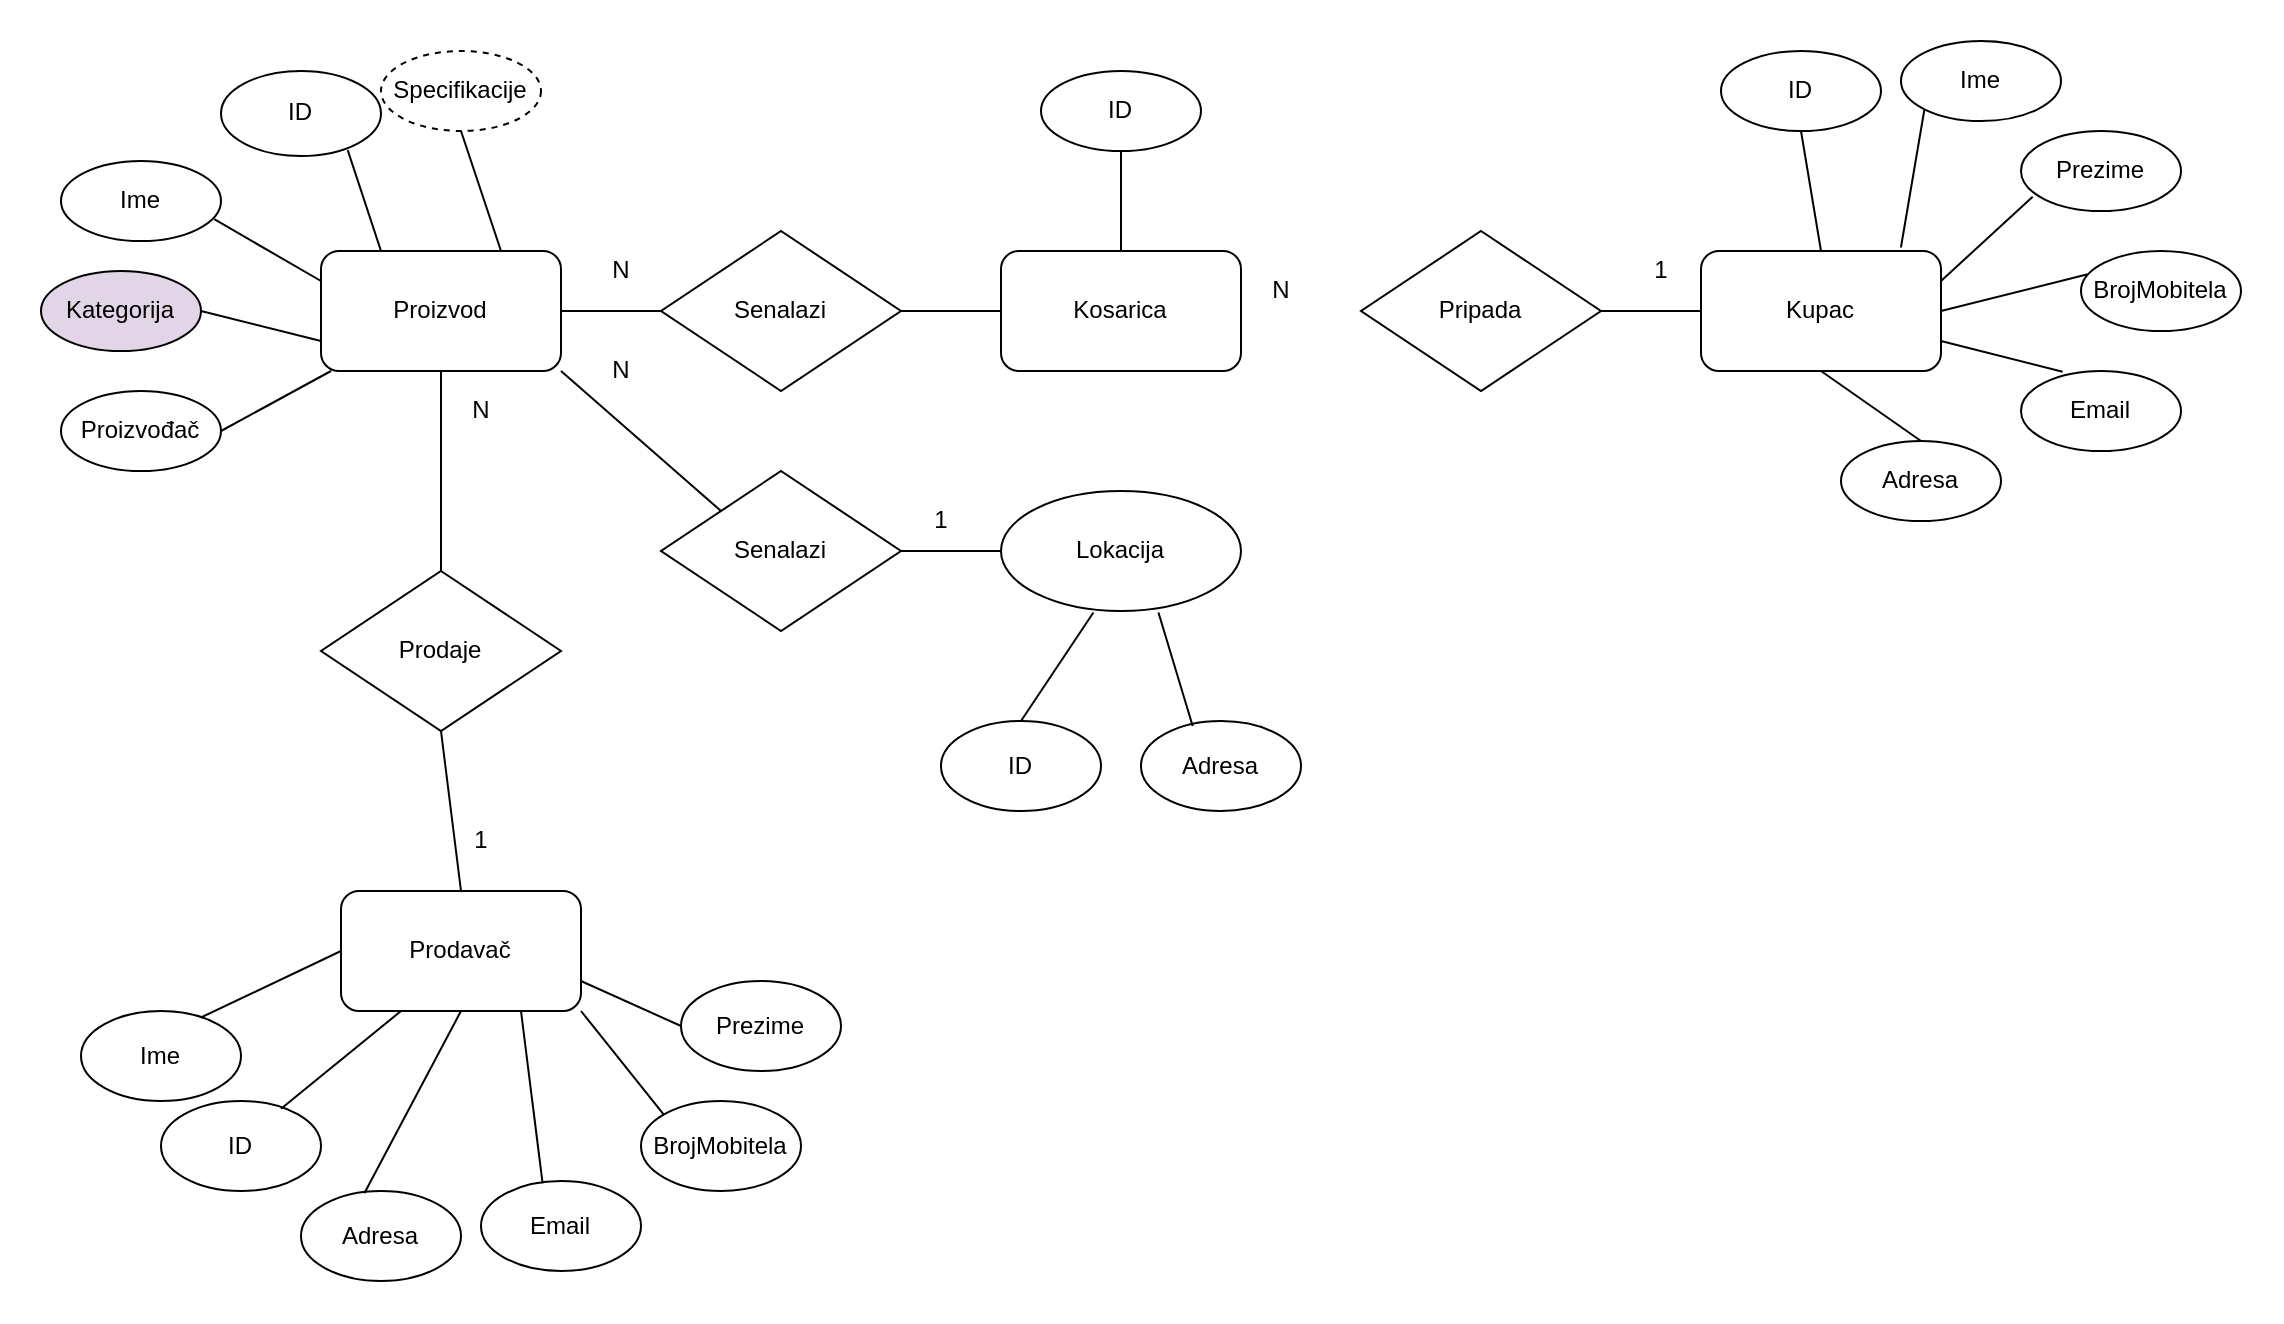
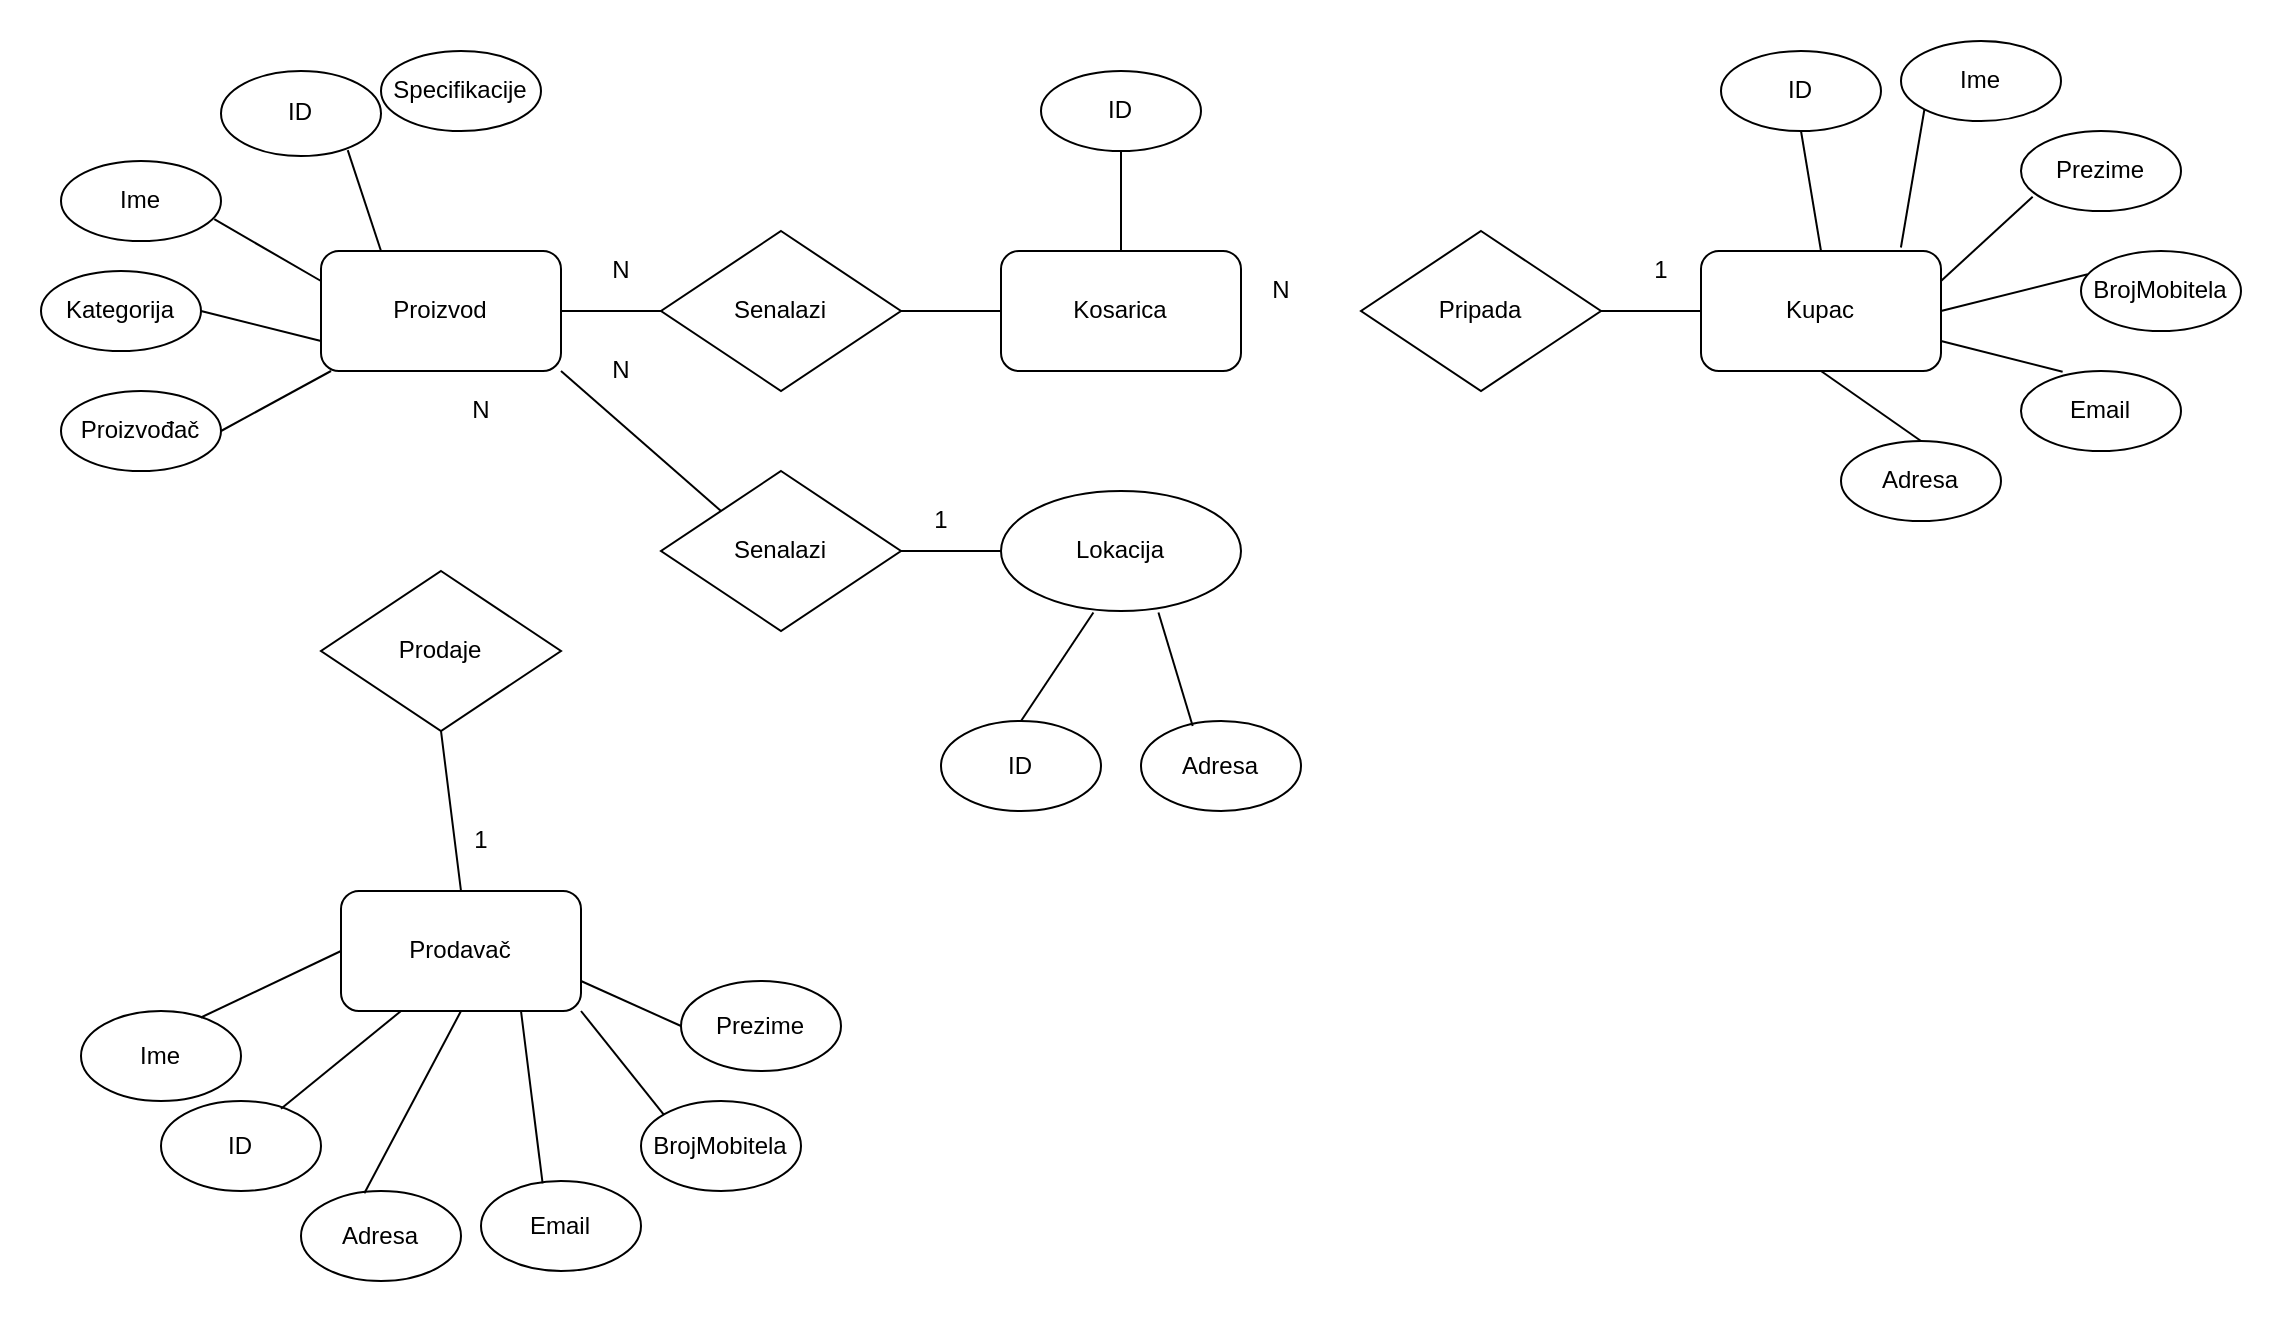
(461, 91) -> (461, 91)
(481, 191) -> none
(121, 311) -> (121, 311)
(441, 471) -> none
